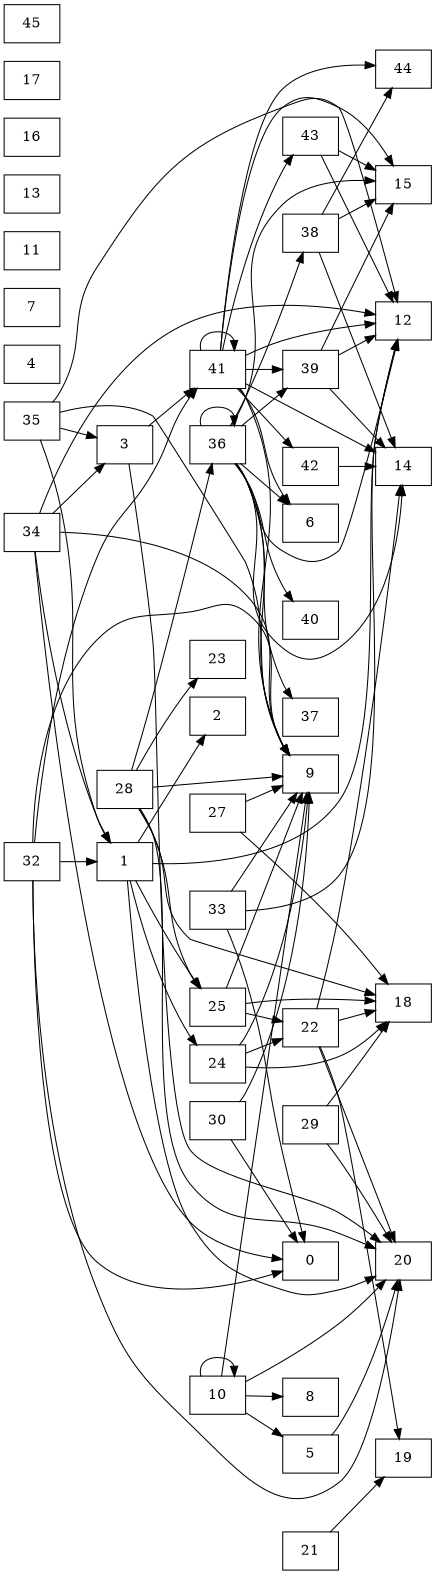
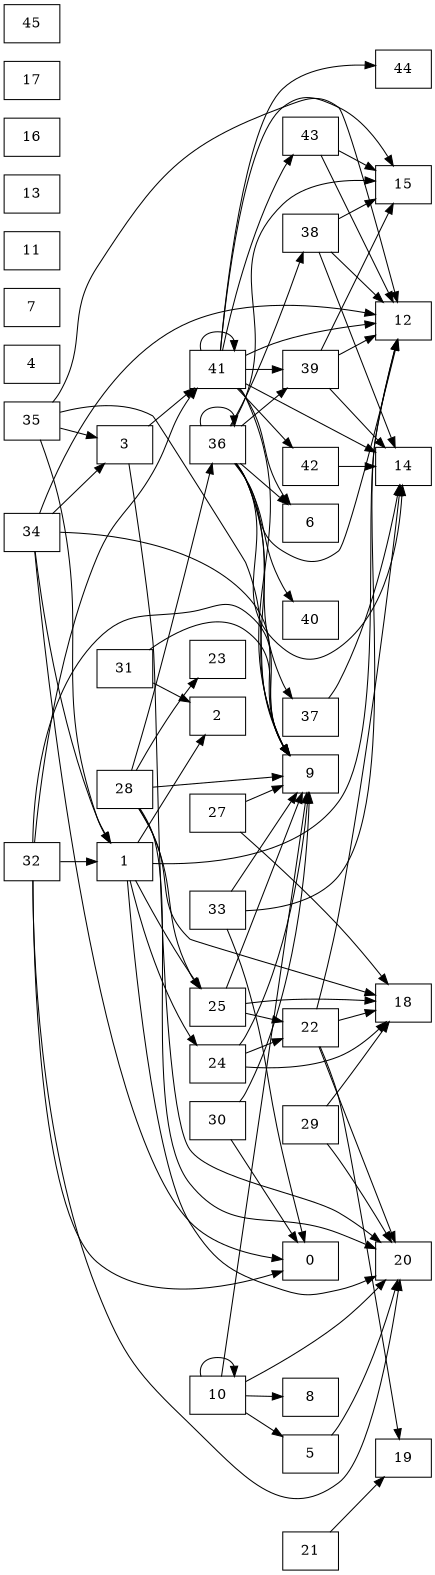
(350, 165) -> (352, 272)
none -> (379, 574)
none -> (125, 669)
